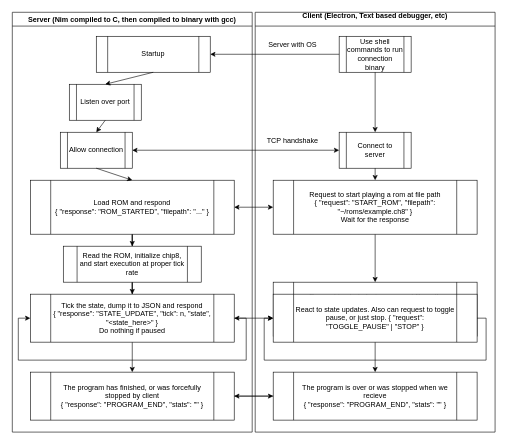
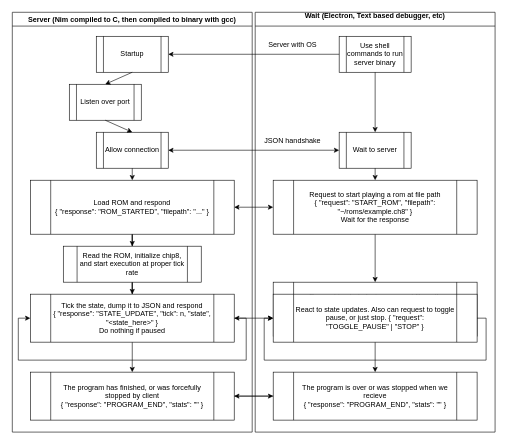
(375, 15) -> (375, 15)
(153, 54) -> (132, 54)
(375, 54) -> (375, 54)
(293, 141) -> (293, 141)
(96, 150) -> (132, 150)
(375, 150) -> (375, 150)
